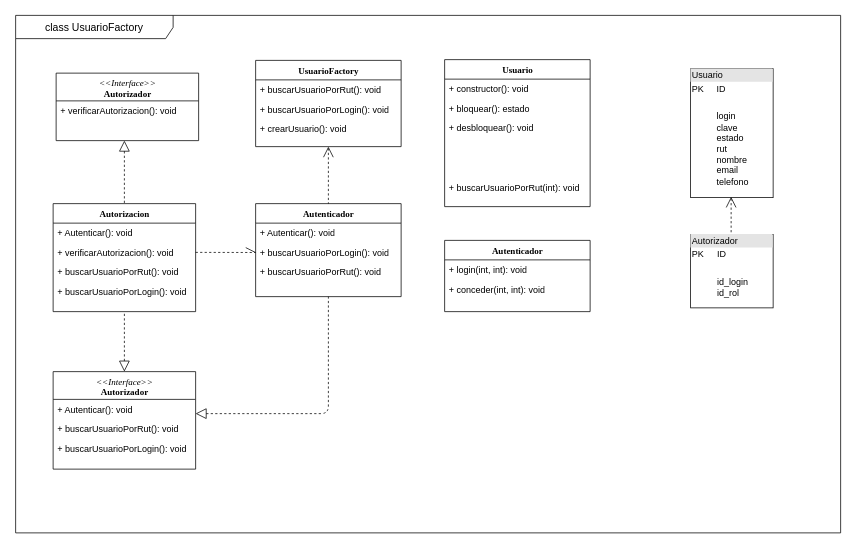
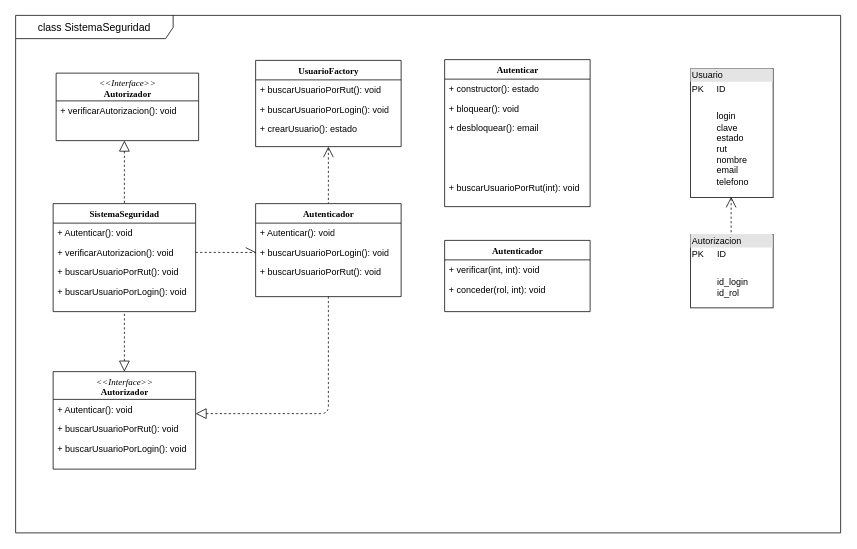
(94, 27) -> (94, 27)
(518, 70) -> (518, 70)
(497, 90) -> (503, 90)
(495, 109) -> (488, 109)
(496, 129) -> (497, 129)
(309, 130) -> (316, 130)
(125, 214) -> (125, 214)
(717, 256) -> (718, 256)
(495, 271) -> (505, 271)
(505, 290) -> (505, 290)
